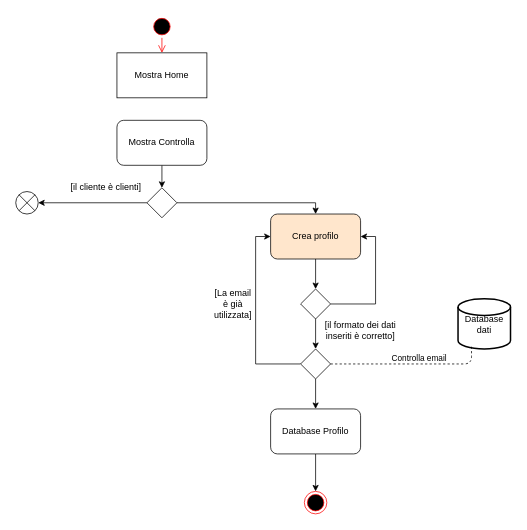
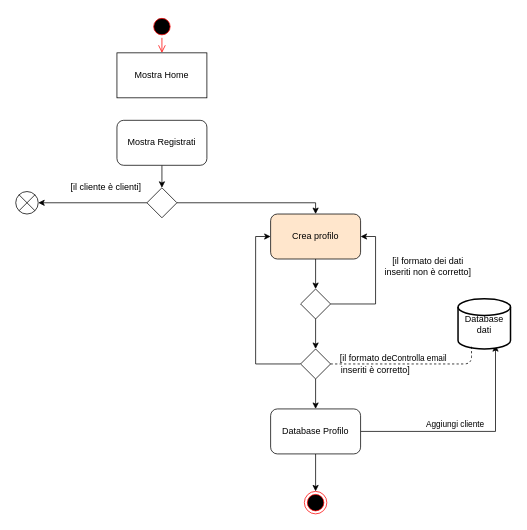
(162, 143) -> (162, 143)
none -> (428, 267)
(233, 304) -> none
(360, 330) -> (375, 364)
none -> (468, 432)
